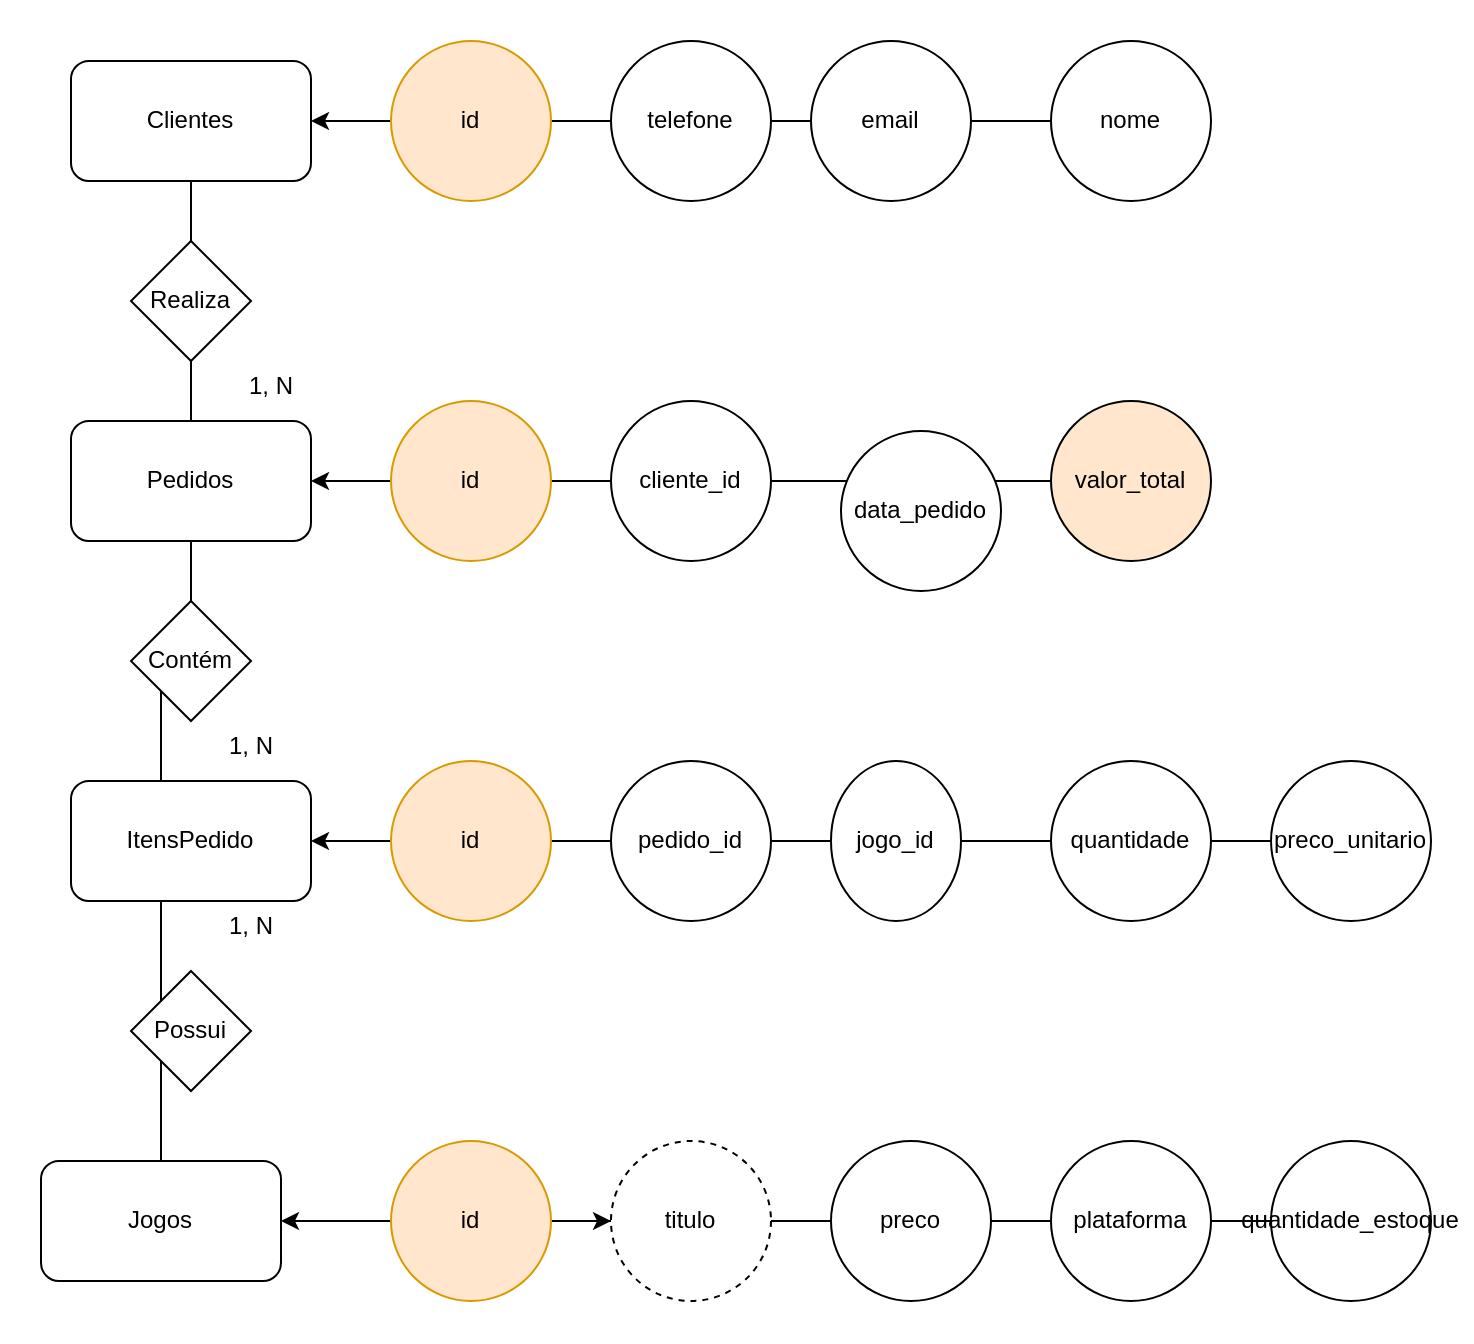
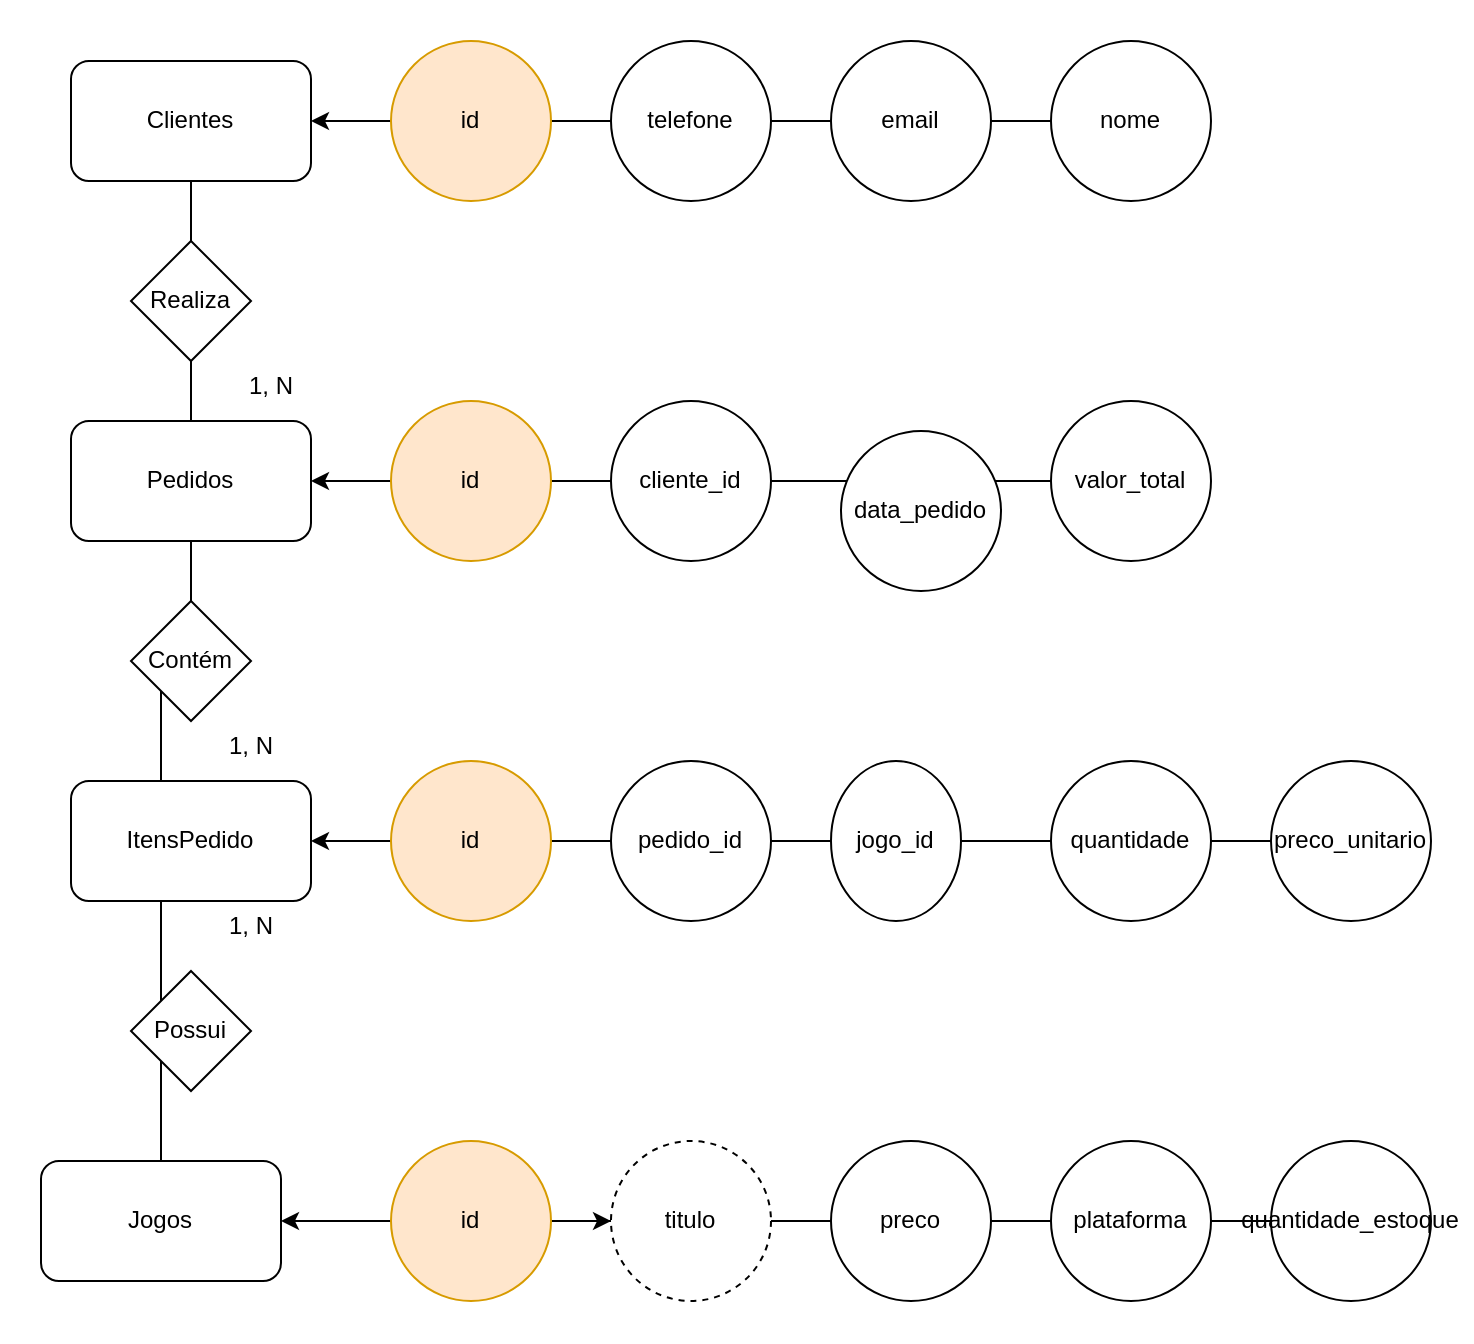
(891, 121) -> (911, 121)
(1131, 481) -> (1131, 481)
